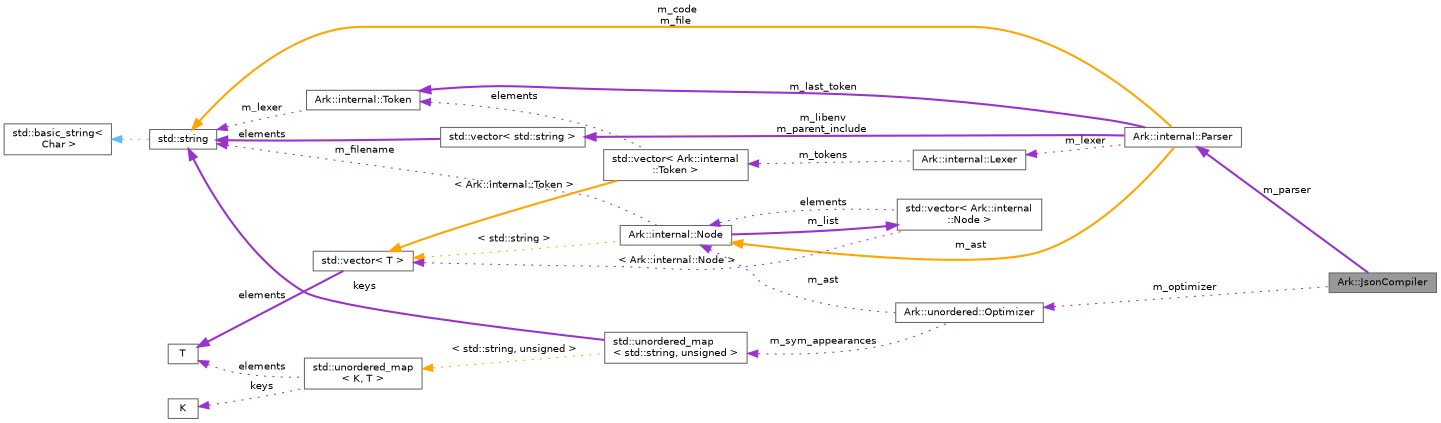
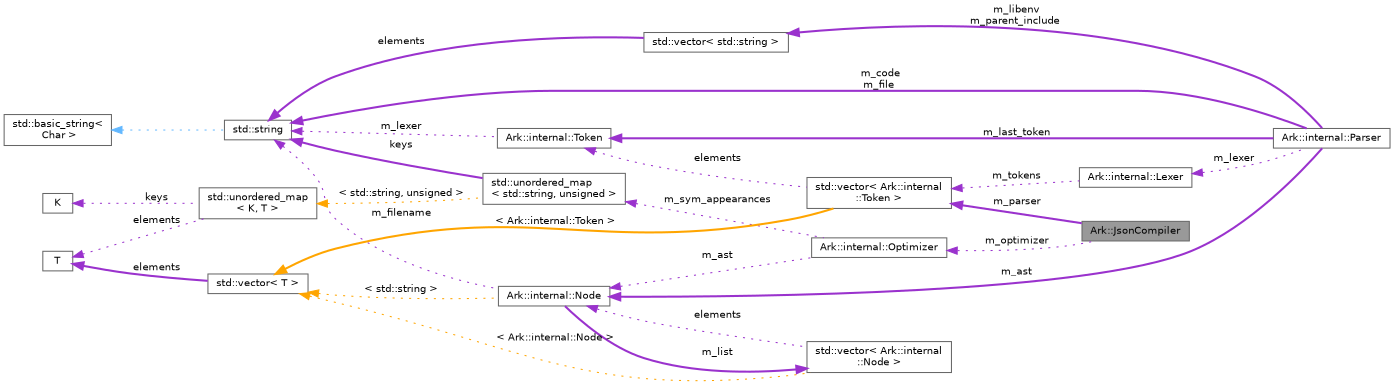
(684, 27) -> (806, 91)
(1287, 213) -> (1022, 214)
(977, 259) -> (991, 285)
(667, 269) -> (557, 364)
(970, 313) -> (879, 248)
